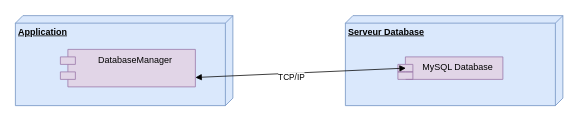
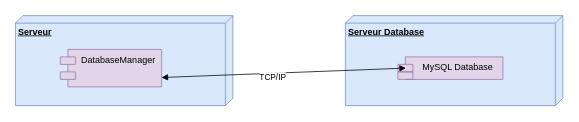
(43, 32) -> (36, 32)
(128, 68) -> (111, 68)
